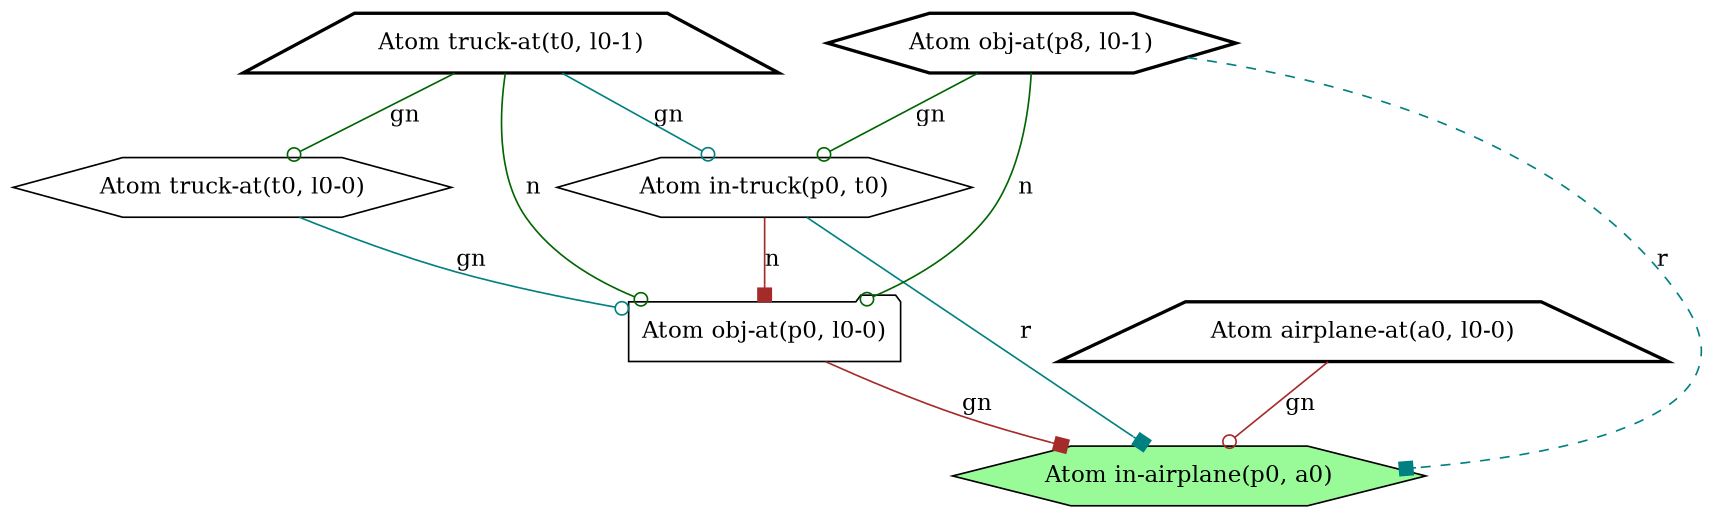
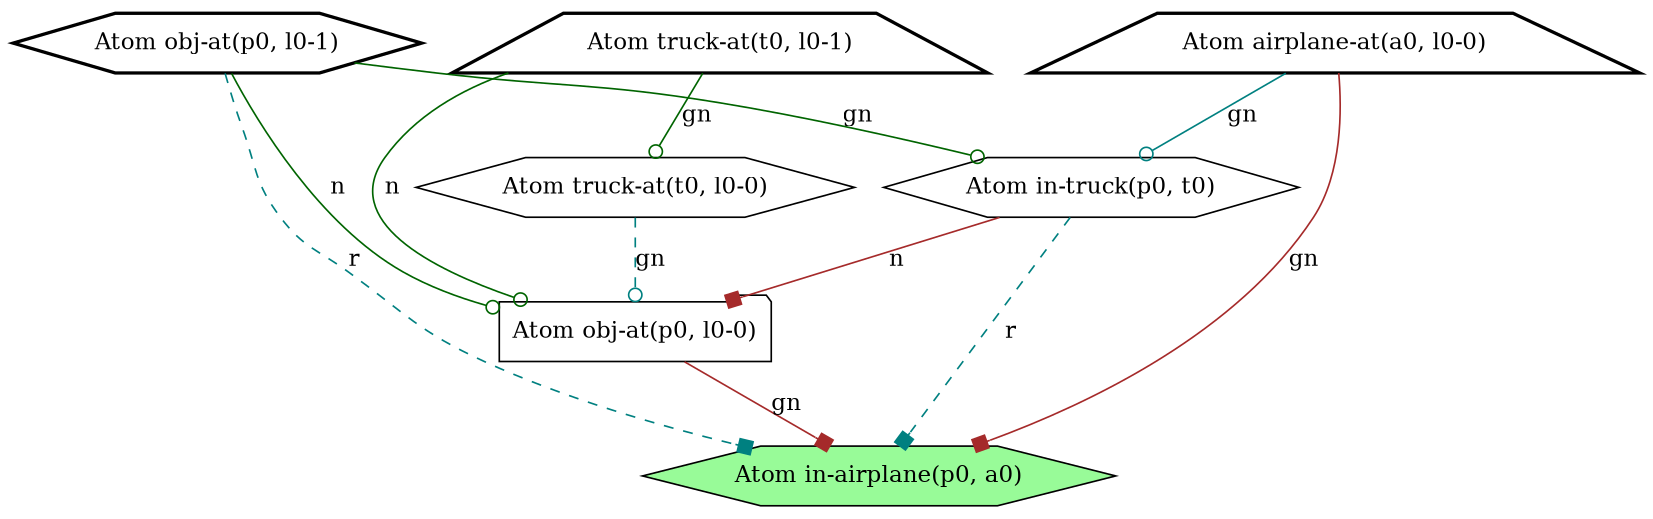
(1032, 43) -> (217, 43)
(632, 112) -> (1219, 112)
(455, 271) -> (635, 253)
(970, 327) -> (990, 325)
(1281, 400) -> (1229, 309)
